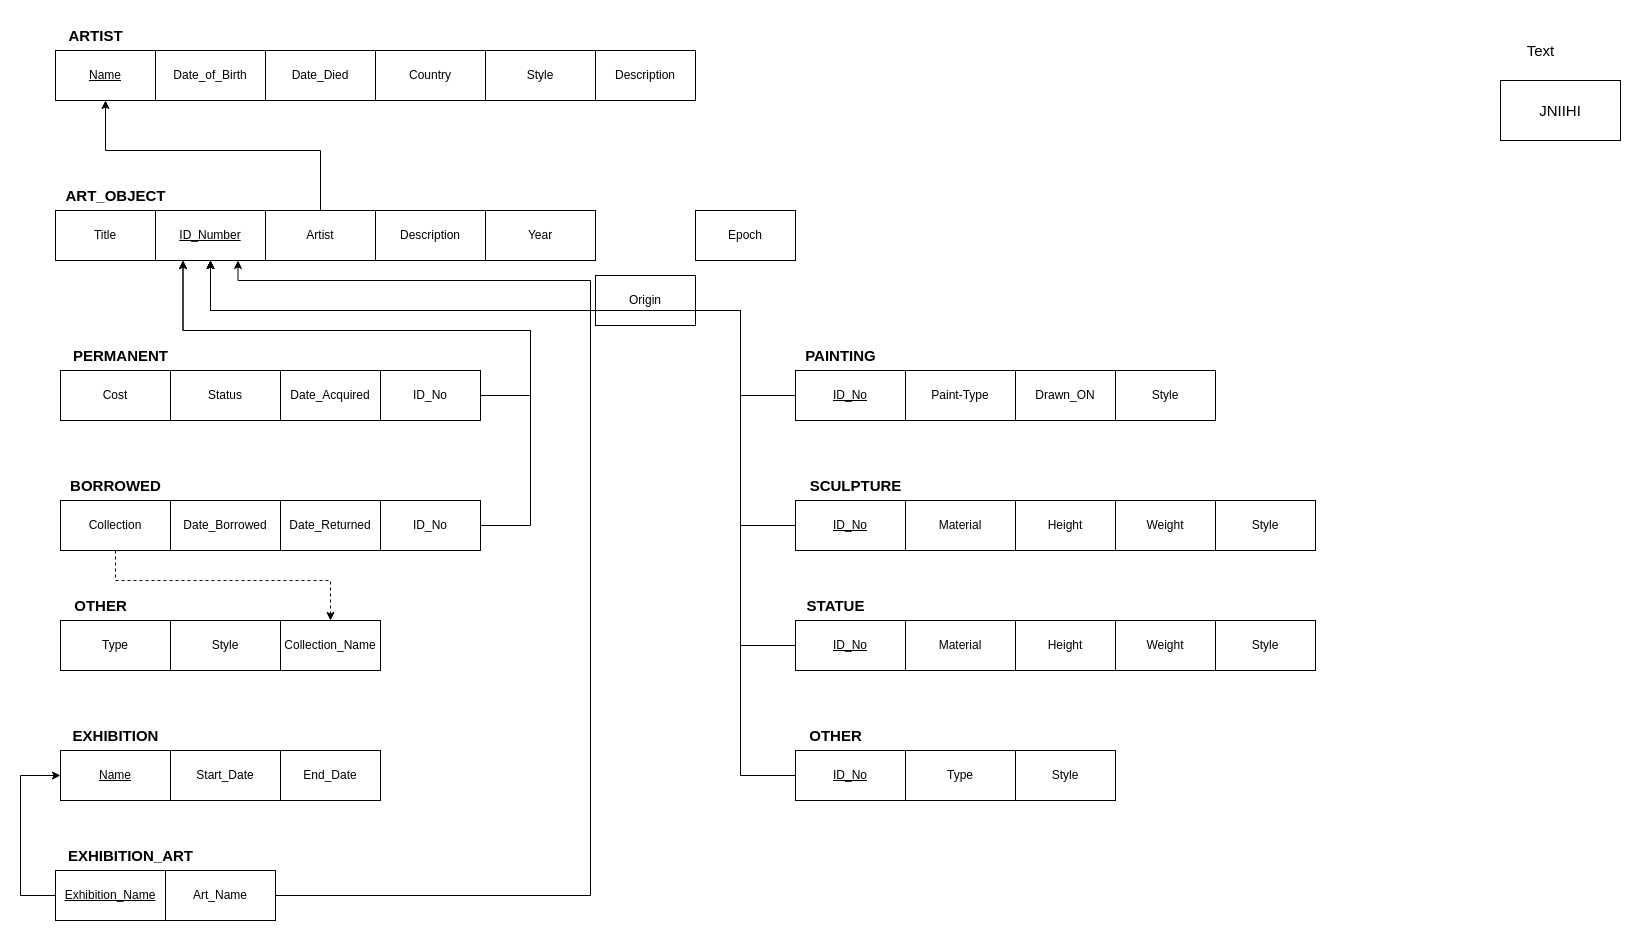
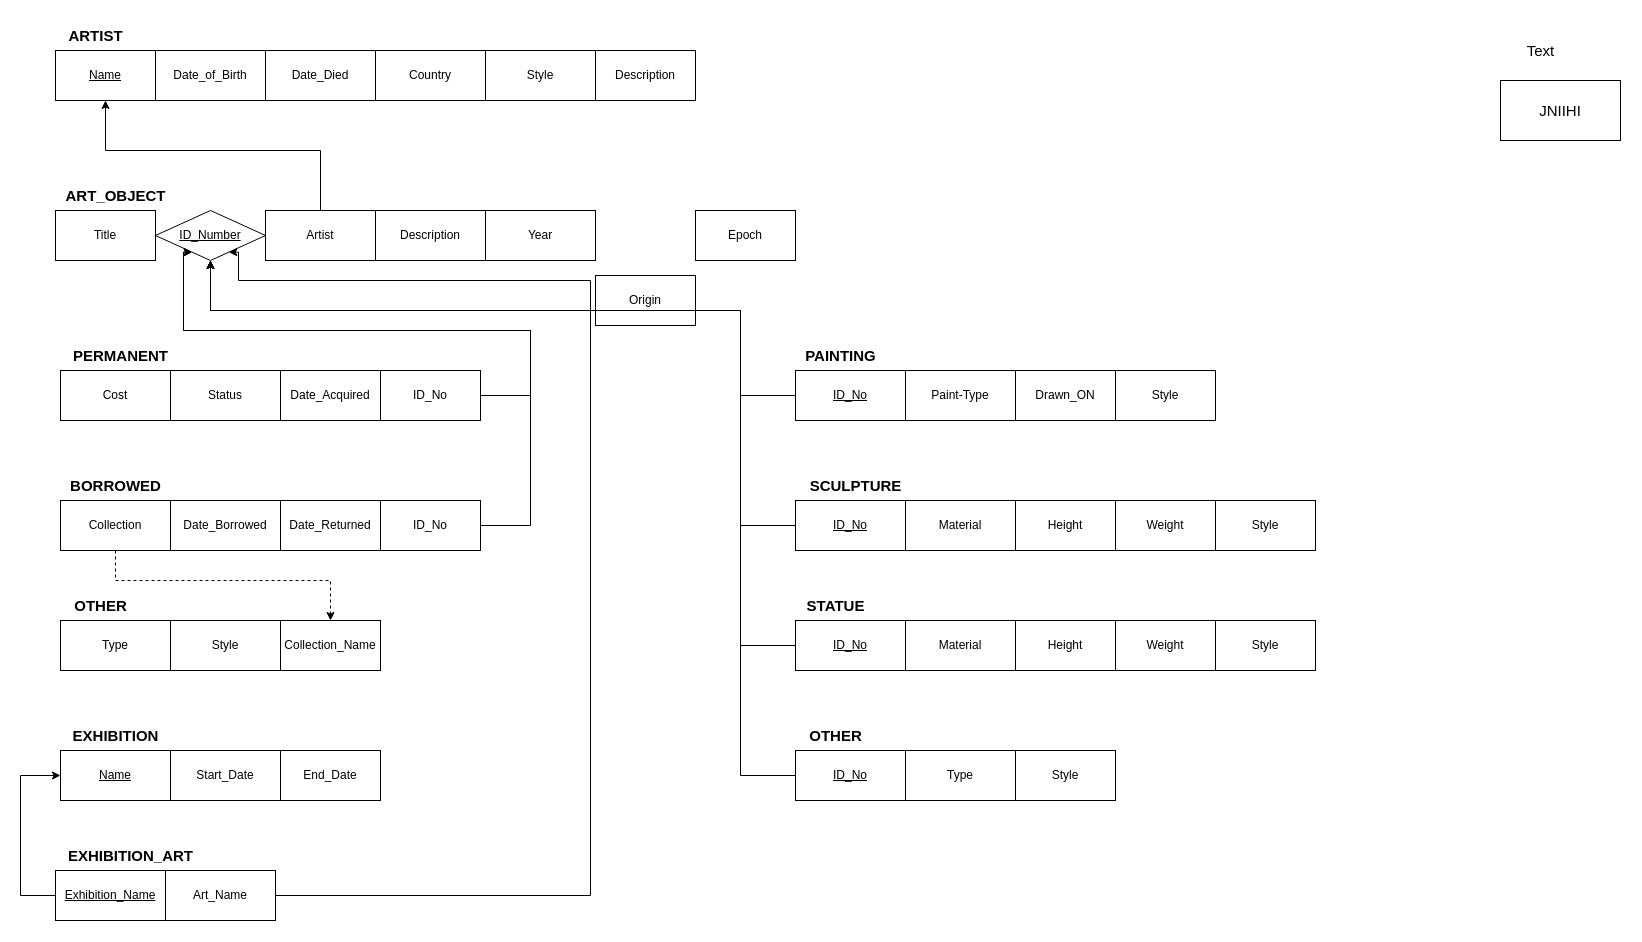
(211, 236) -> (211, 236)
